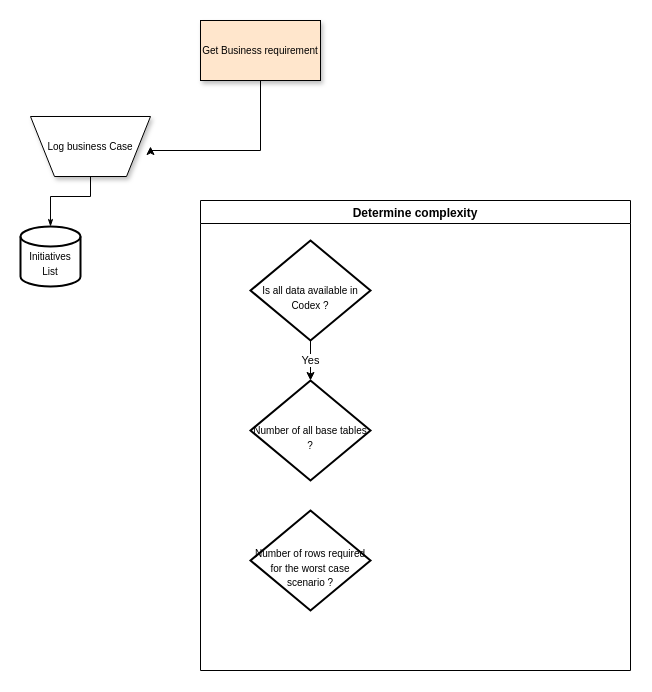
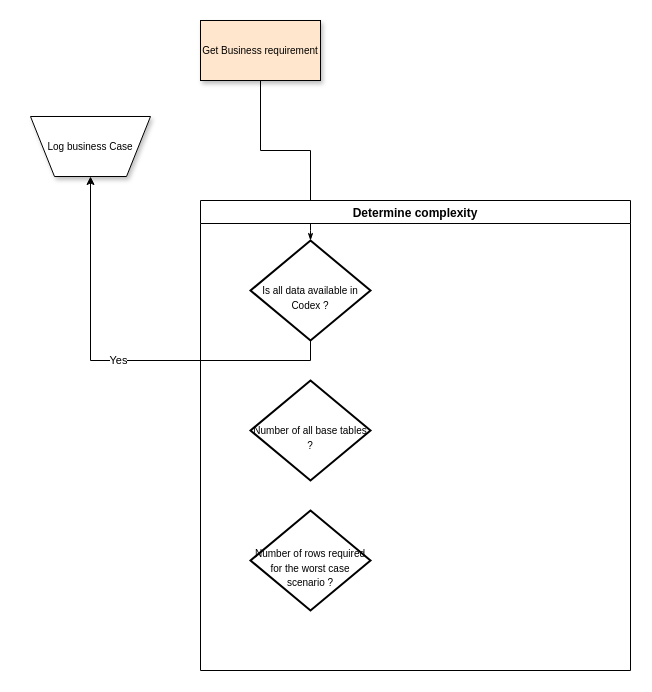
(204, 151) -> none
none -> (311, 151)
(58, 197) -> none
(51, 257) -> none
(311, 363) -> (125, 361)
